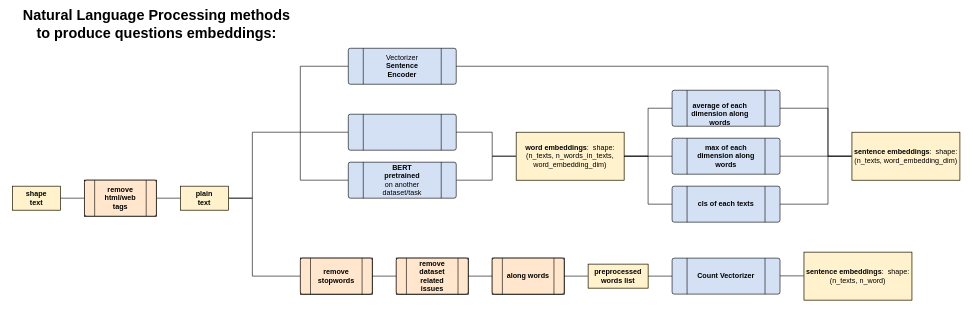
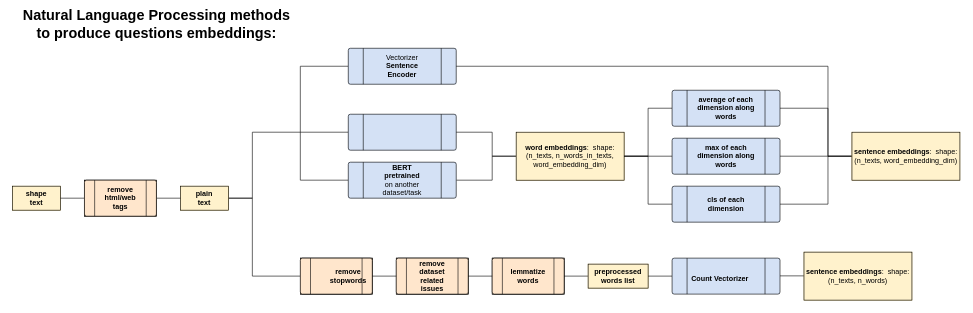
(720, 114) -> (726, 108)
(726, 204) -> (726, 204)
(336, 276) -> (348, 276)
(528, 276) -> (528, 276)
(726, 276) -> (720, 279)
(858, 276) -> (858, 276)
